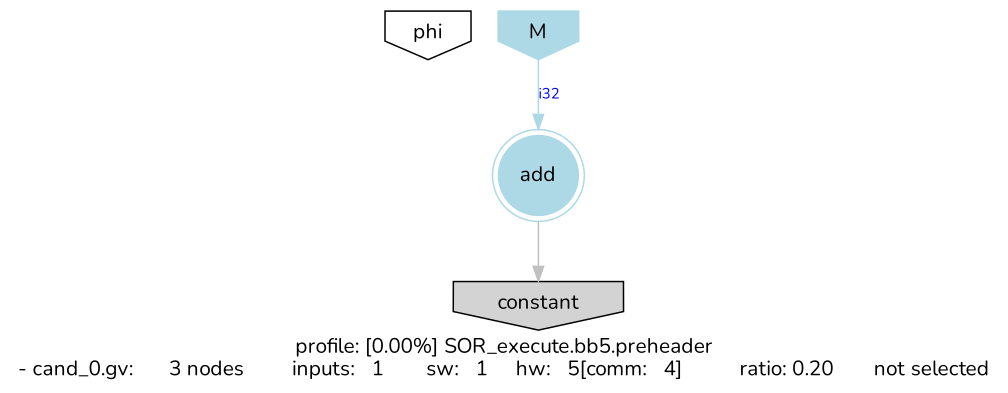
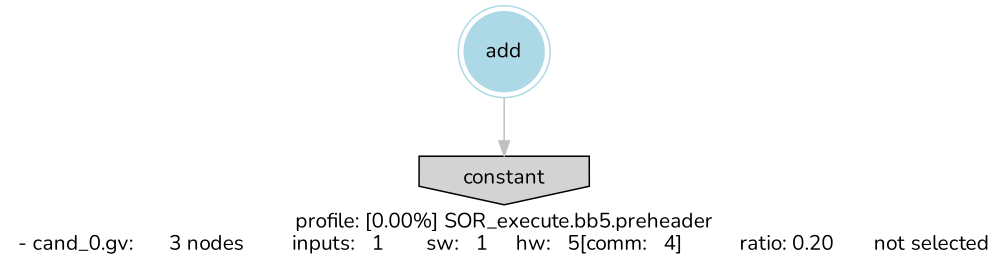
(428, 33) -> none
(538, 33) -> none
